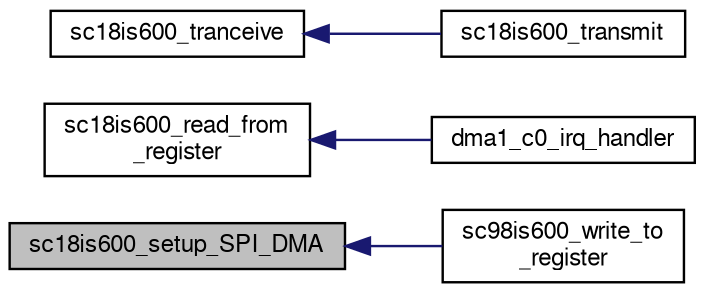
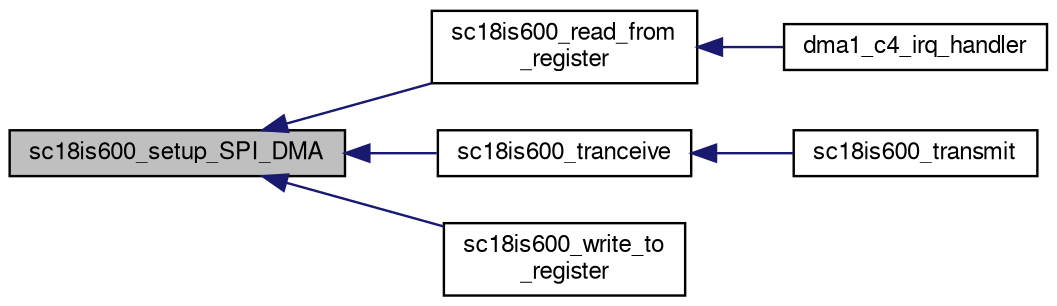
none -> (359, 104)
(563, 140) -> (916, 47)
none -> (403, 153)
(563, 246) -> (565, 259)
